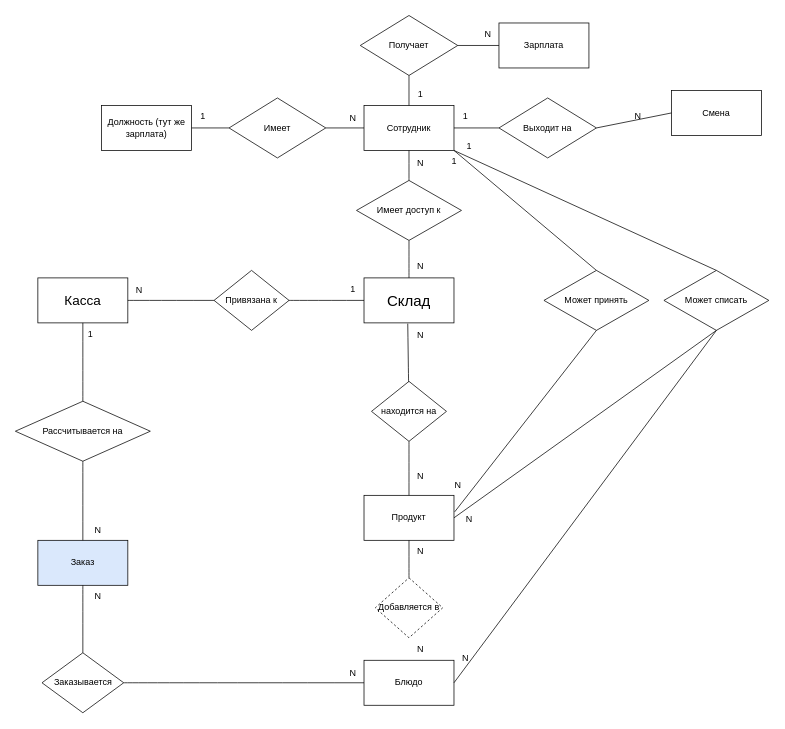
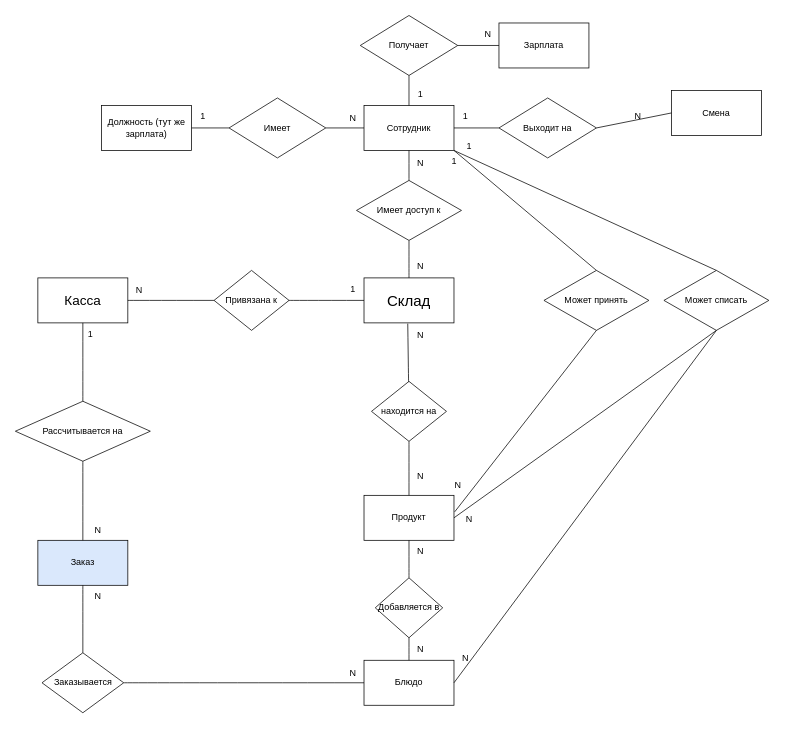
(409, 608) -> (409, 608)
none -> (409, 649)
